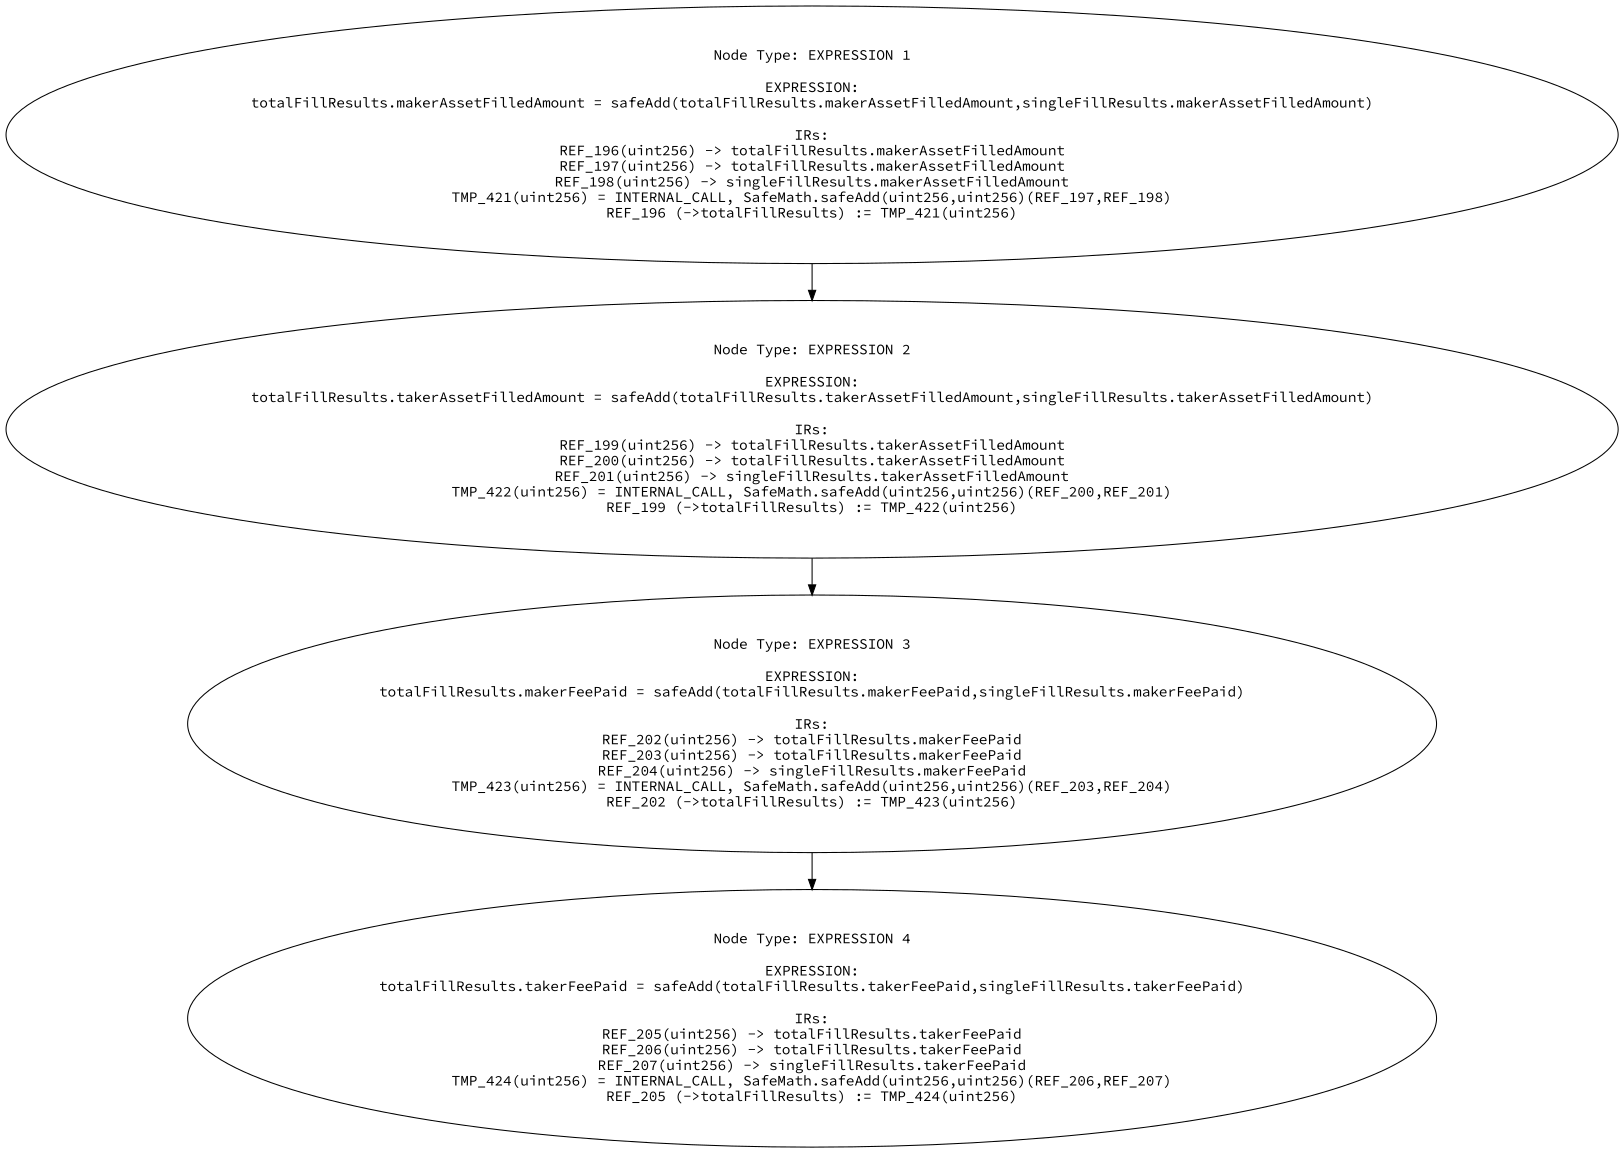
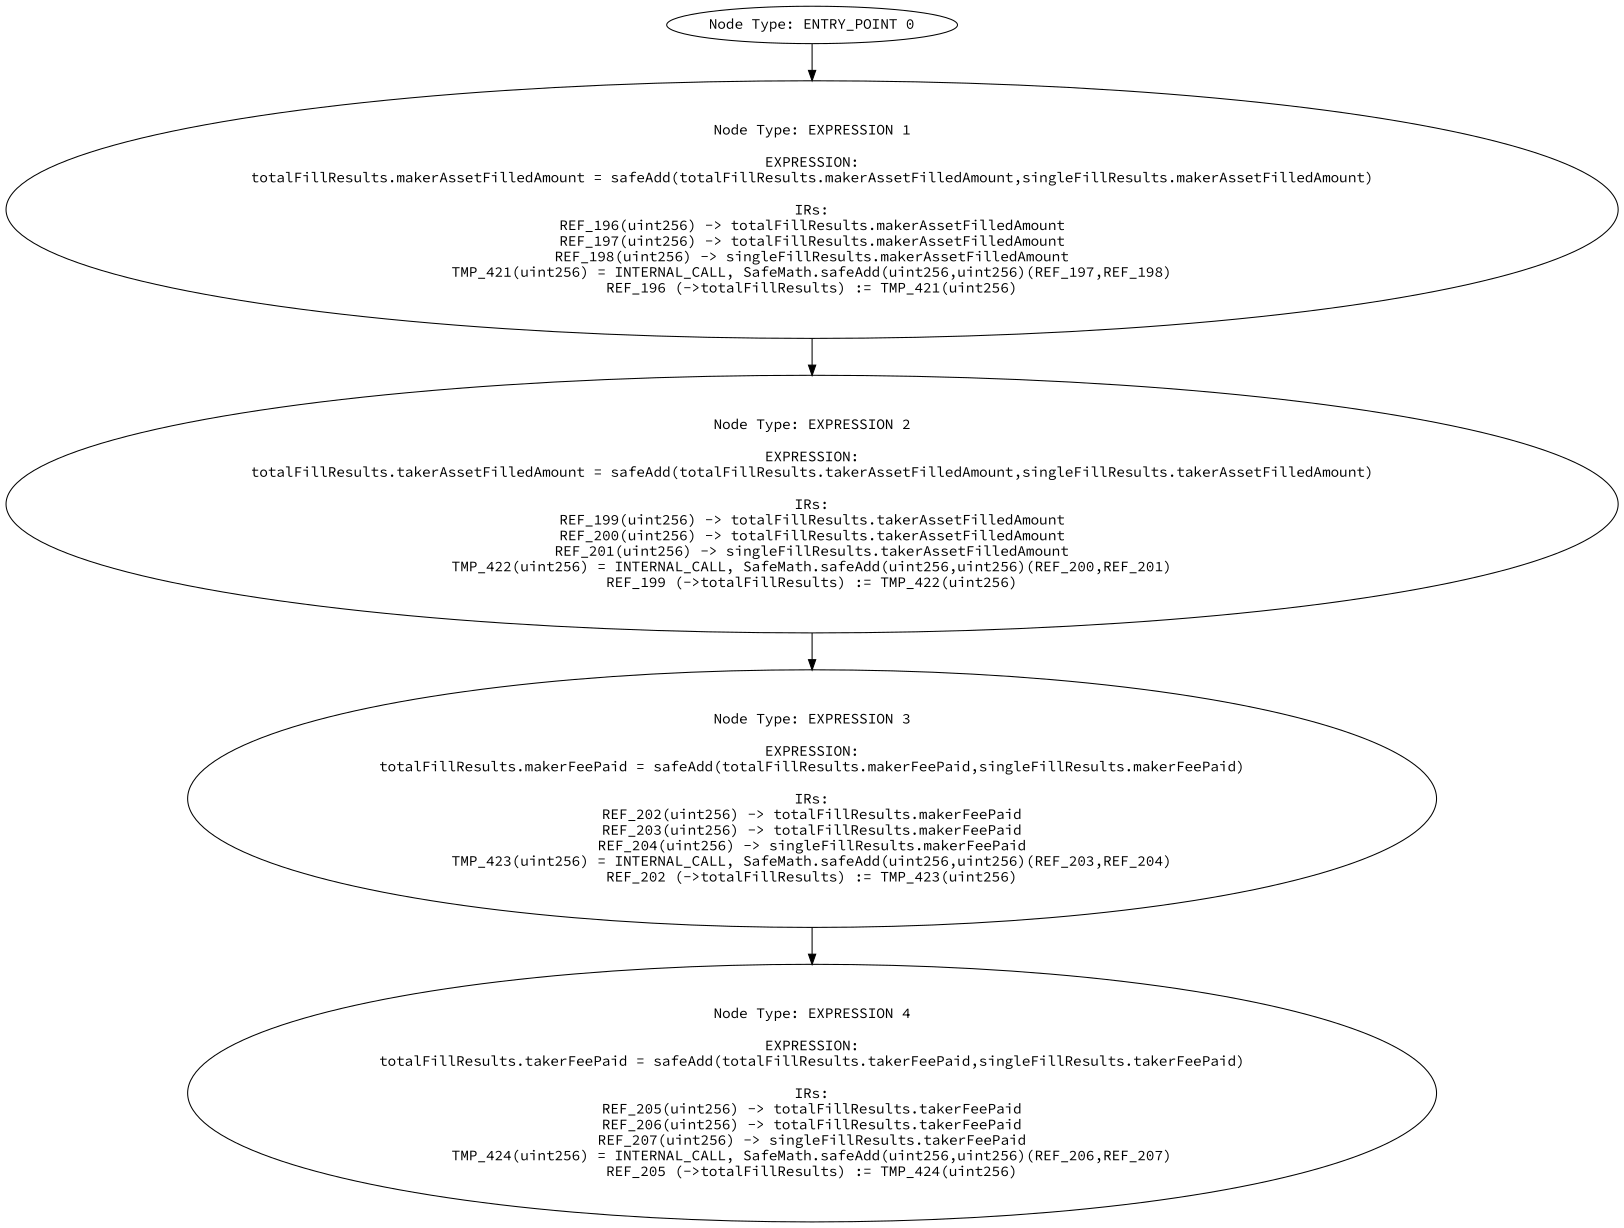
none -> (812, 25)
